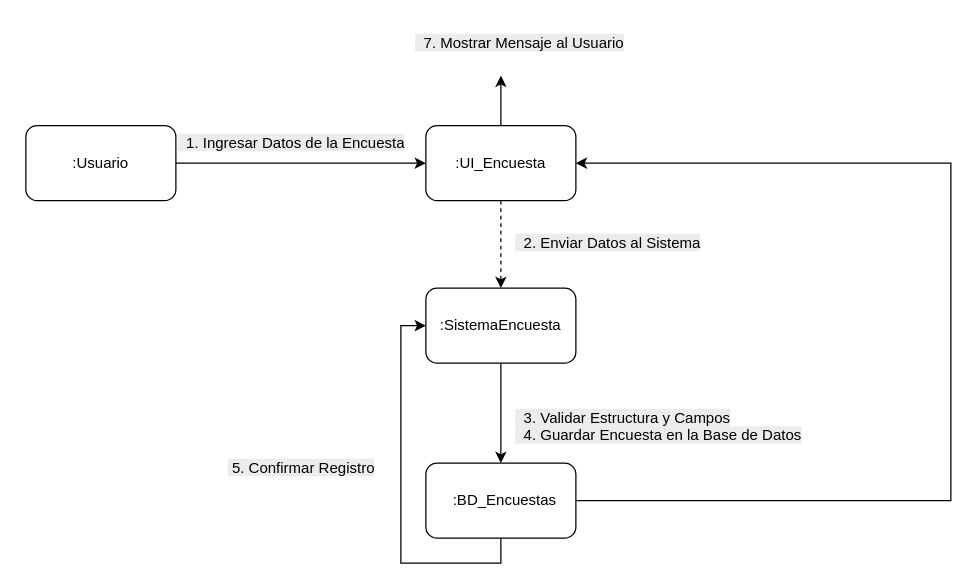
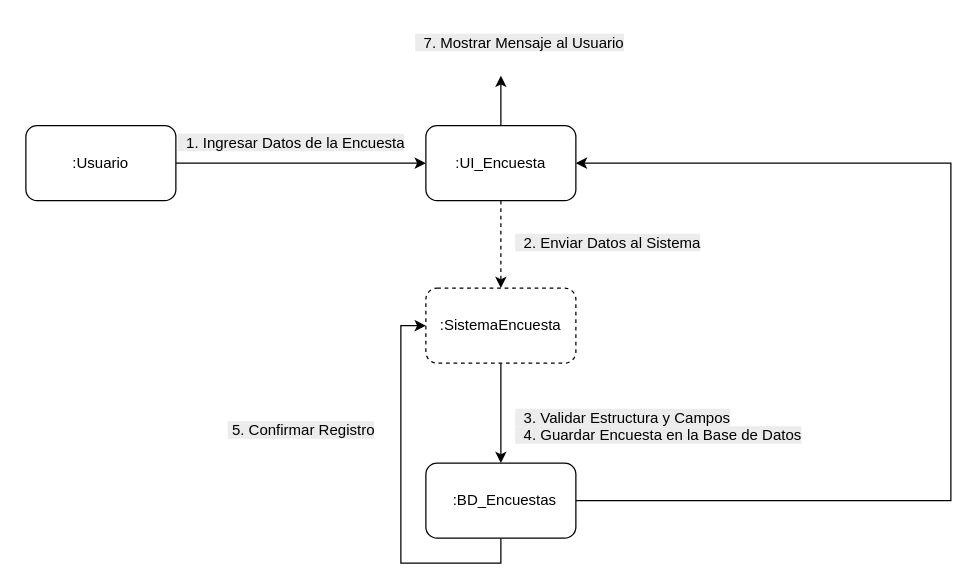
(501, 326) -> (501, 326)
(319, 476) -> (319, 438)
